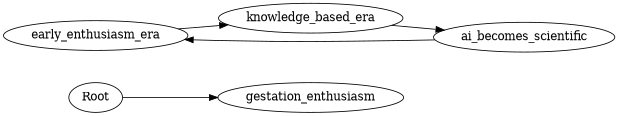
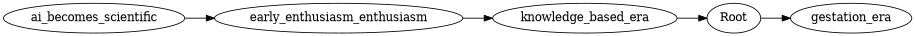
(414, 27) -> (688, 18)
(96, 36) -> (339, 18)
(311, 98) -> (851, 18)
